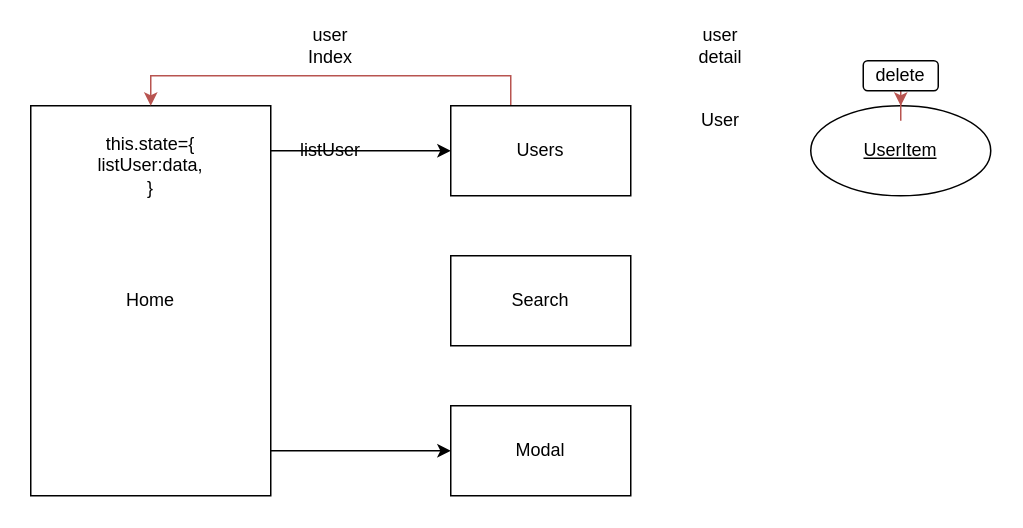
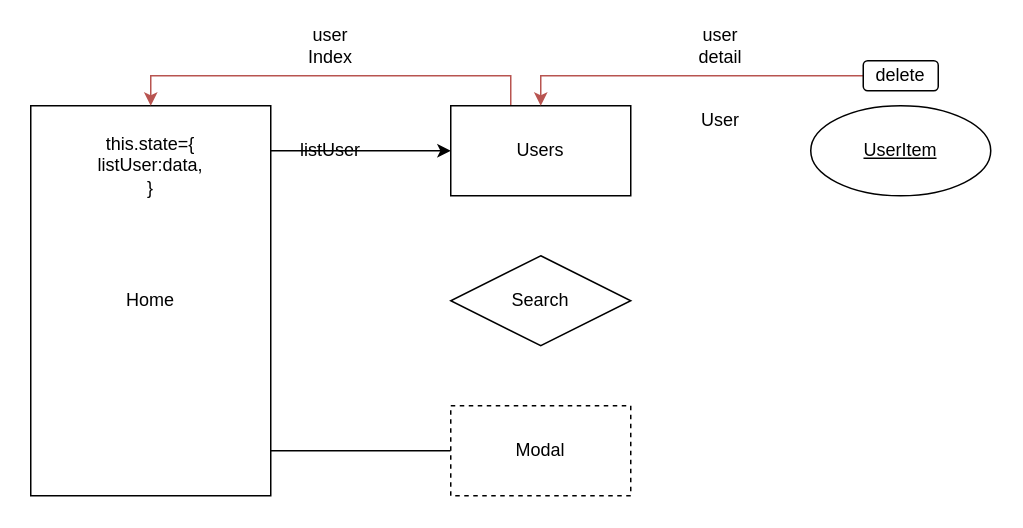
(901, 121) -> (692, 76)
(541, 301) -> (541, 301)
(439, 451) -> (444, 451)
(541, 451) -> (541, 451)
